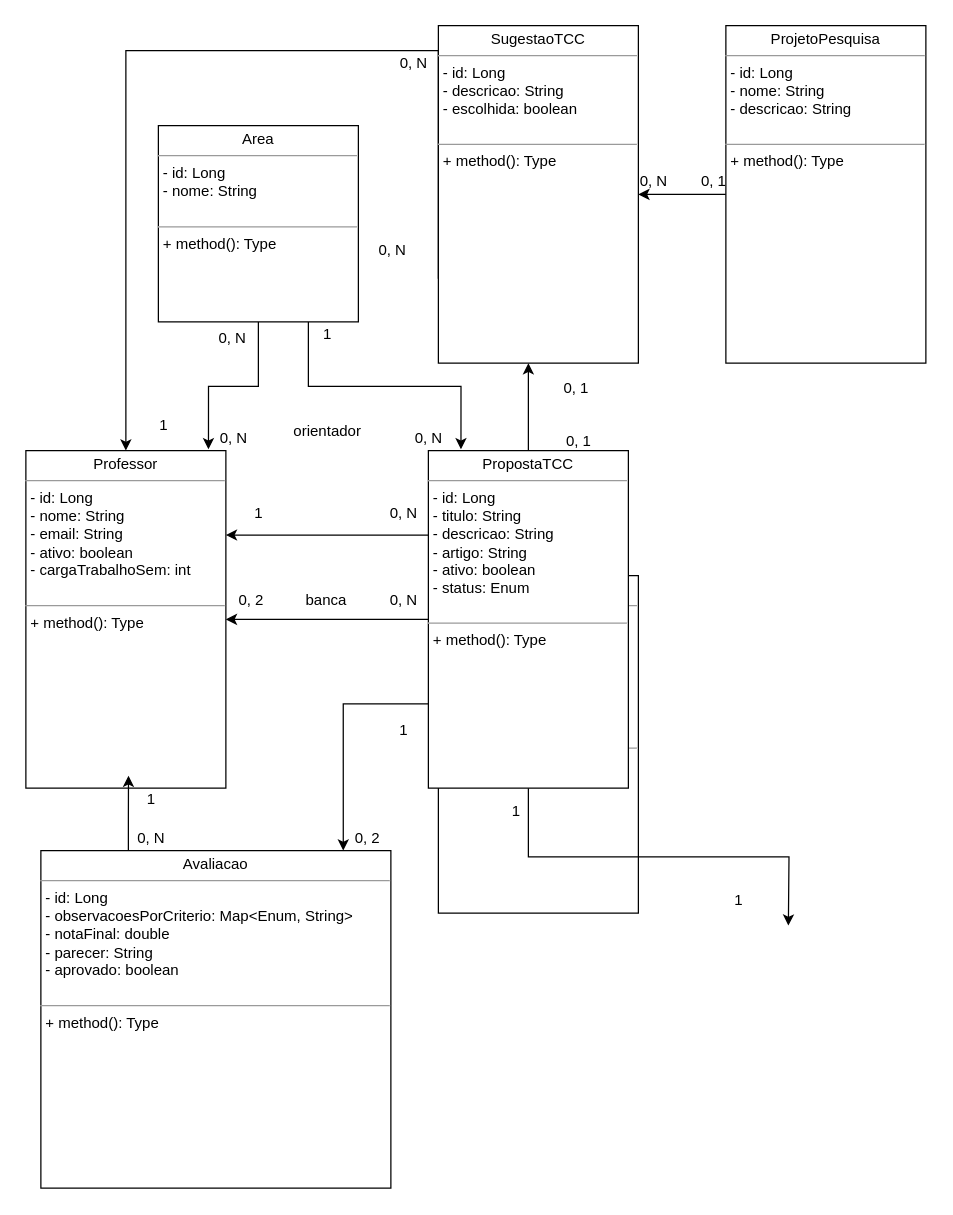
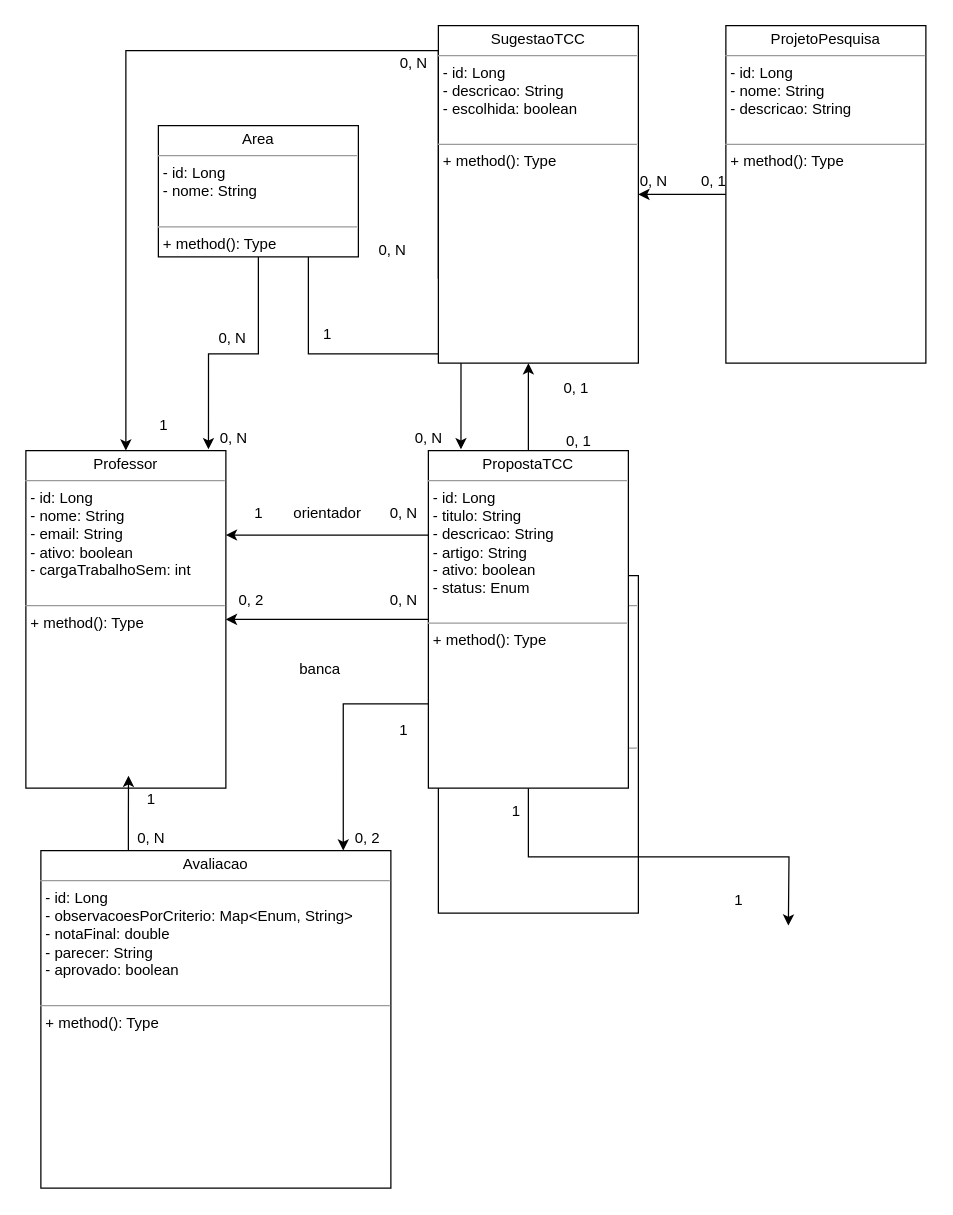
(258, 224) -> (258, 191)
(327, 432) -> (327, 513)
(326, 601) -> (319, 669)
